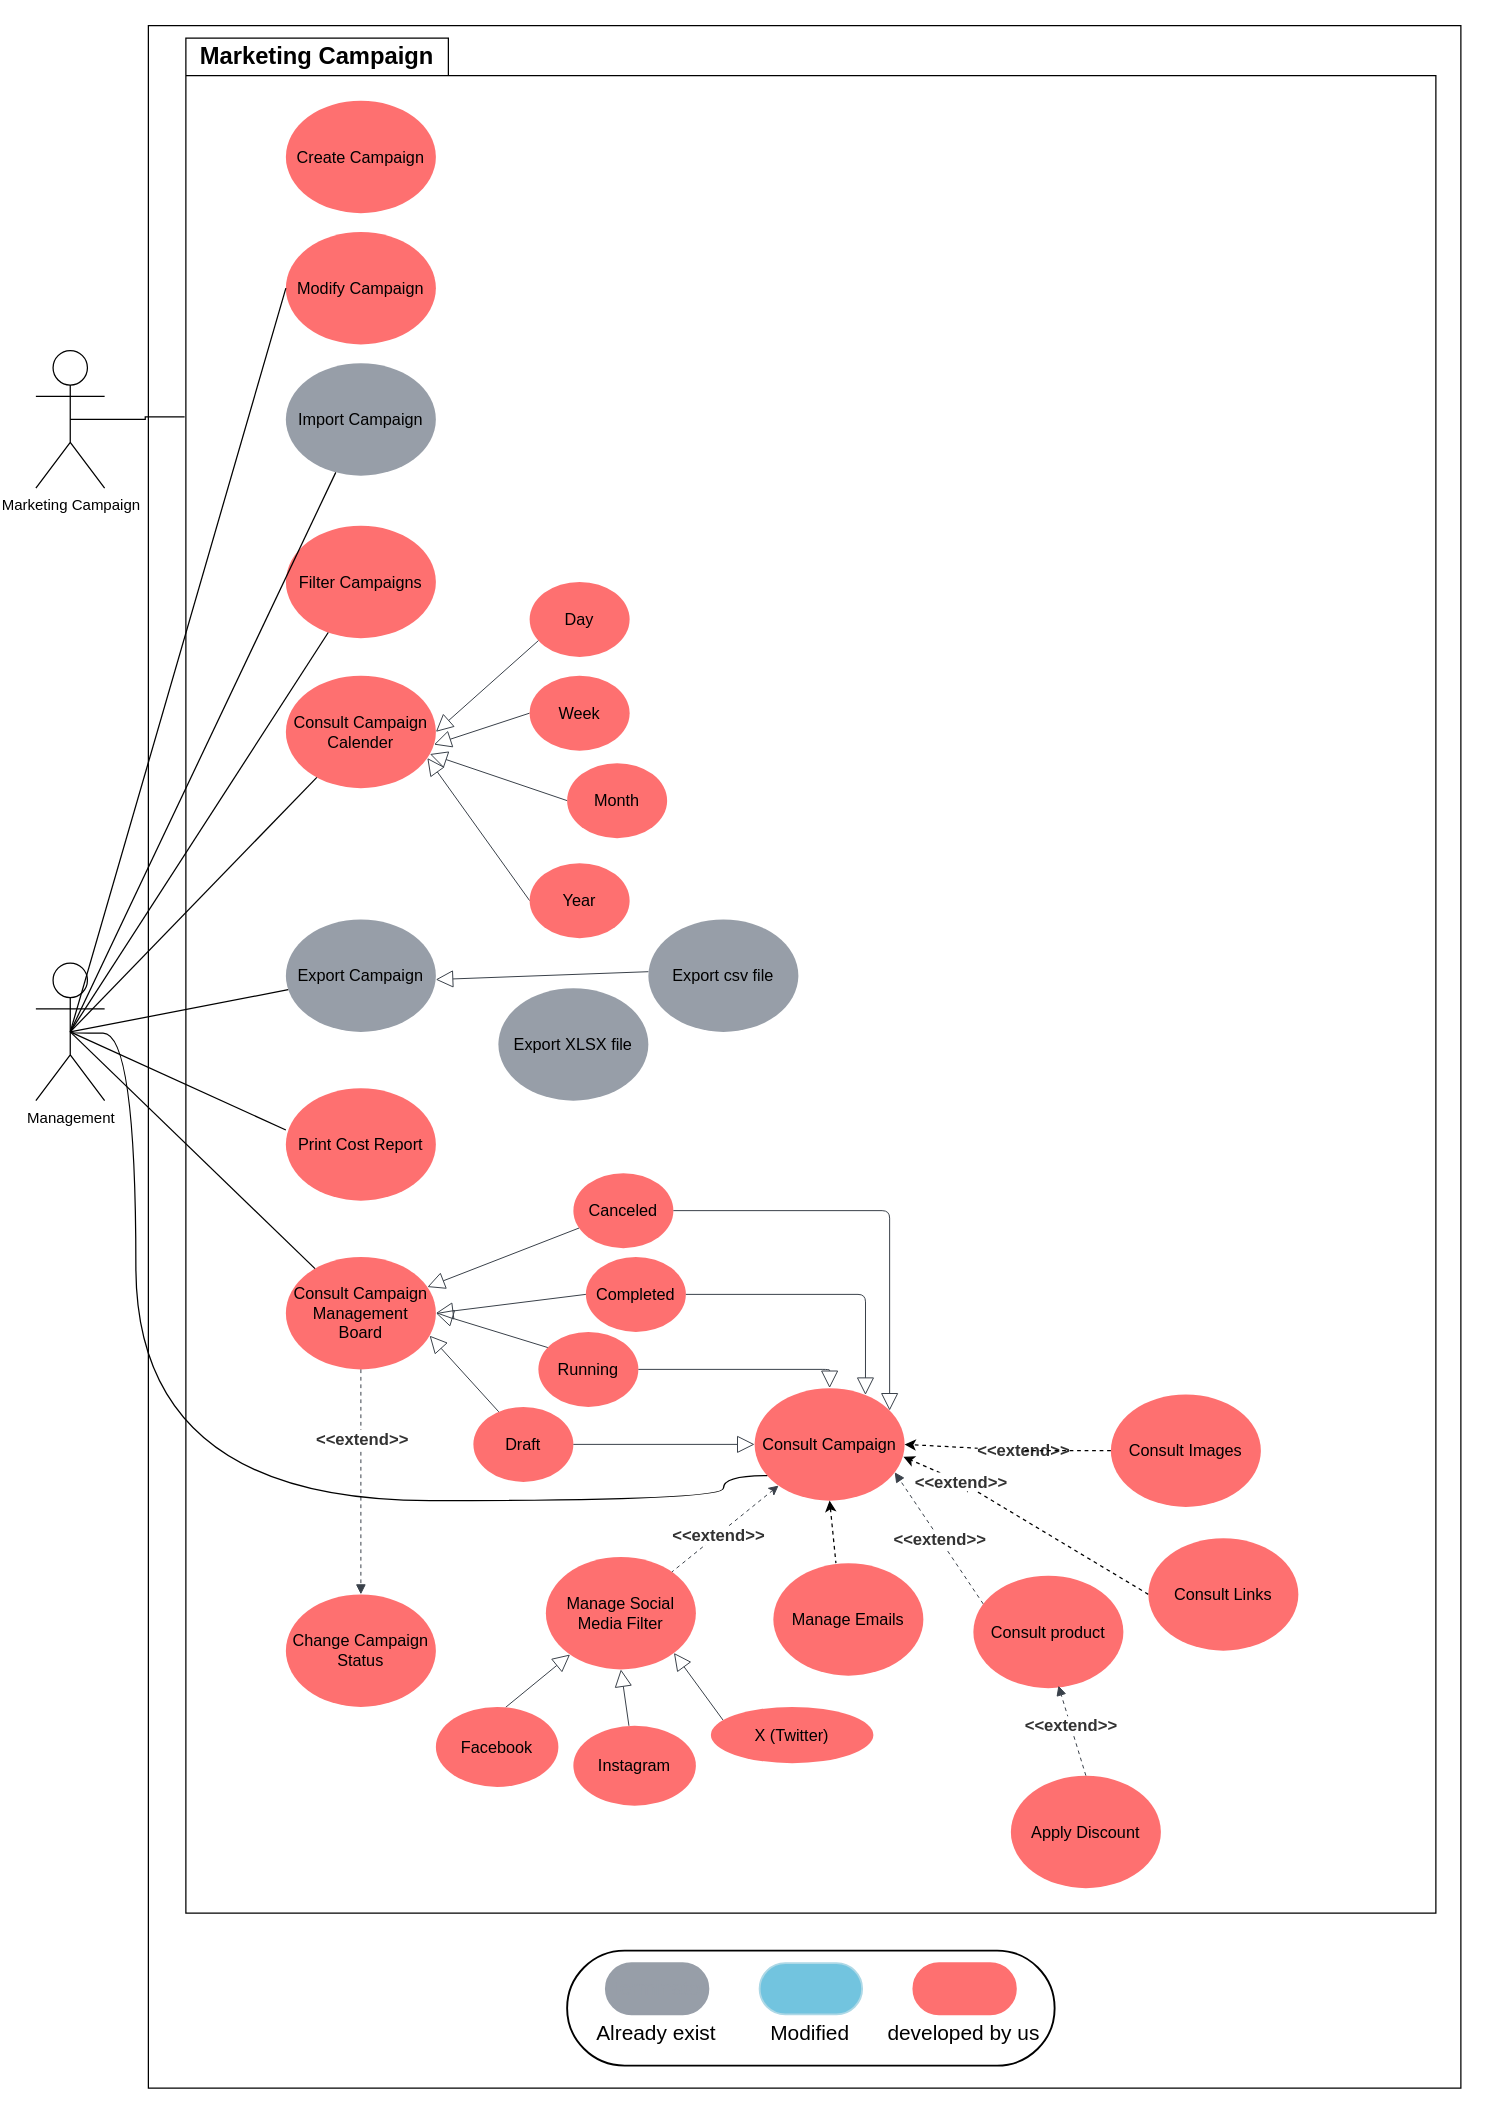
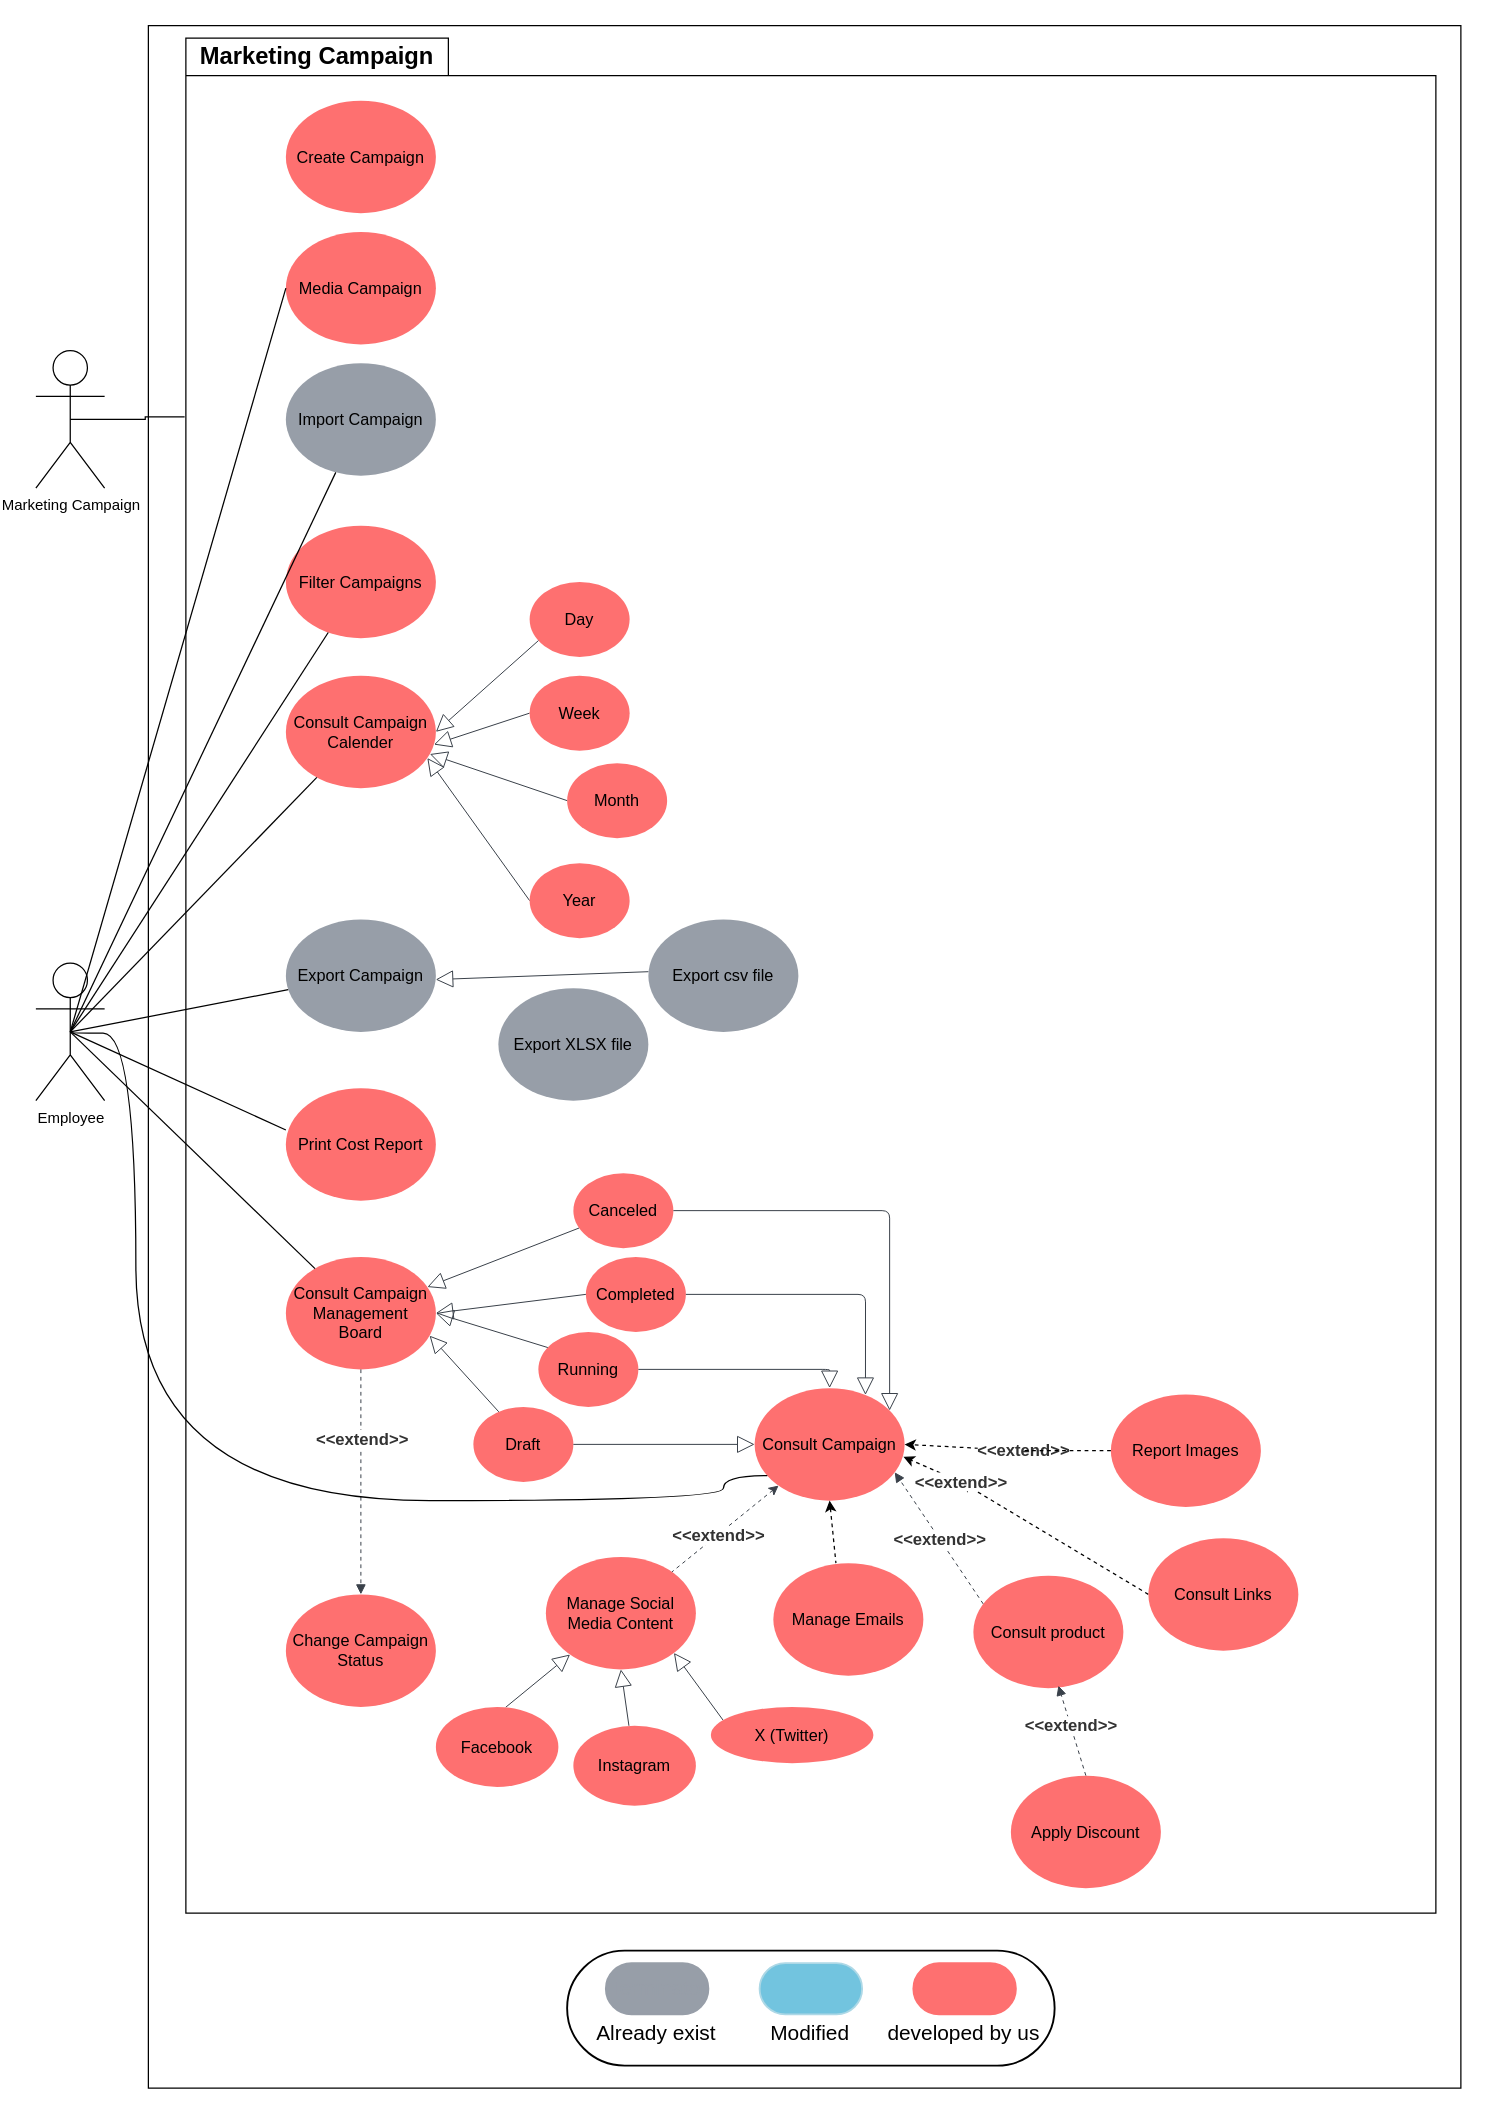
(361, 288) -> (361, 288)
(71, 1118) -> (71, 1118)
(1186, 1451) -> (1186, 1451)
(621, 1613) -> (621, 1613)
